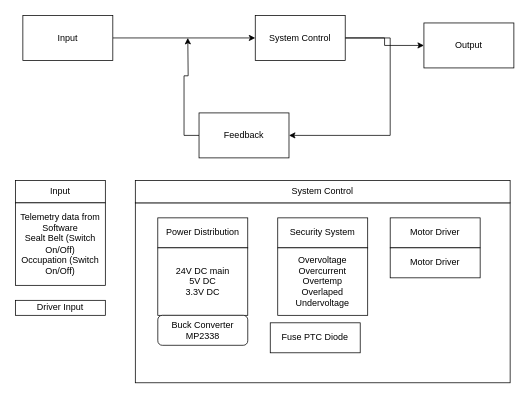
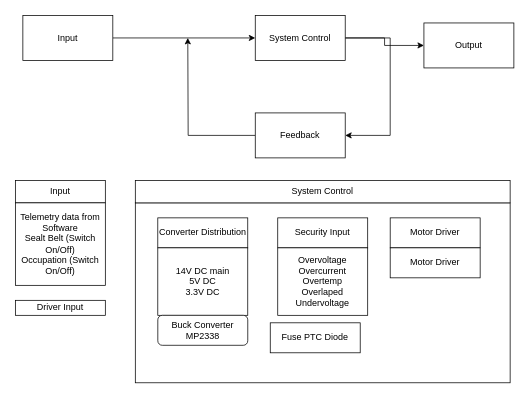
(244, 135) -> (300, 135)
(203, 233) -> (203, 233)
(323, 233) -> (323, 233)
(203, 282) -> (203, 282)
